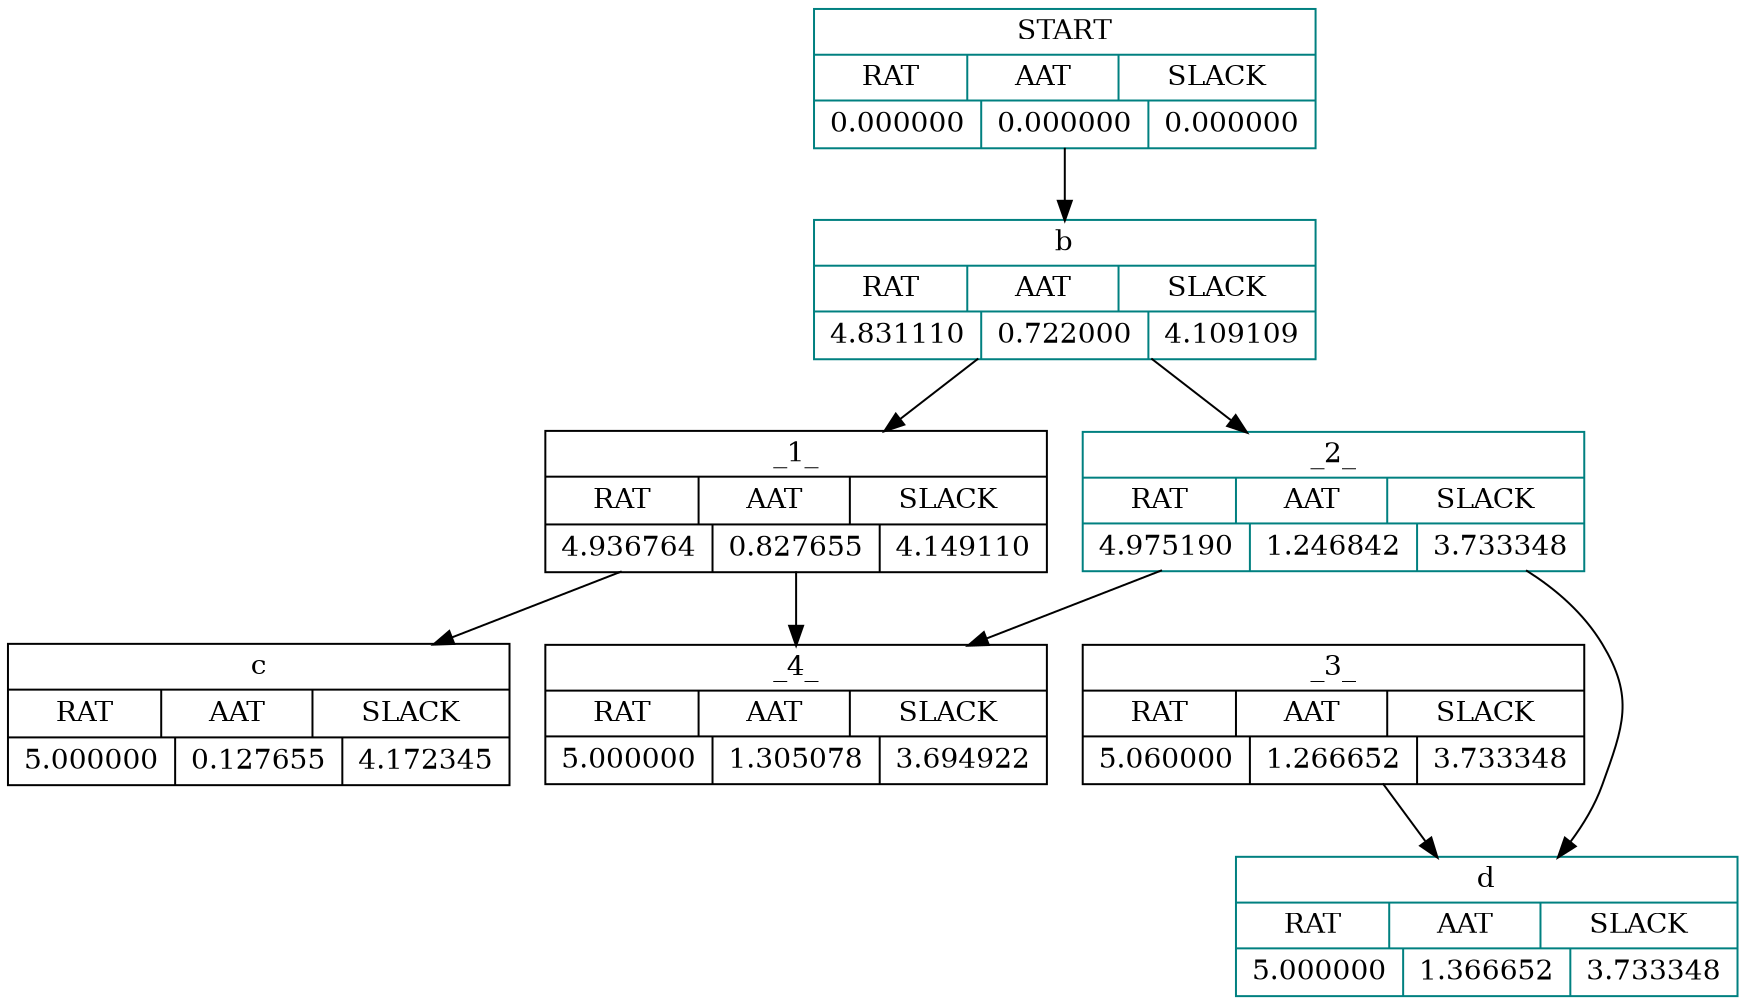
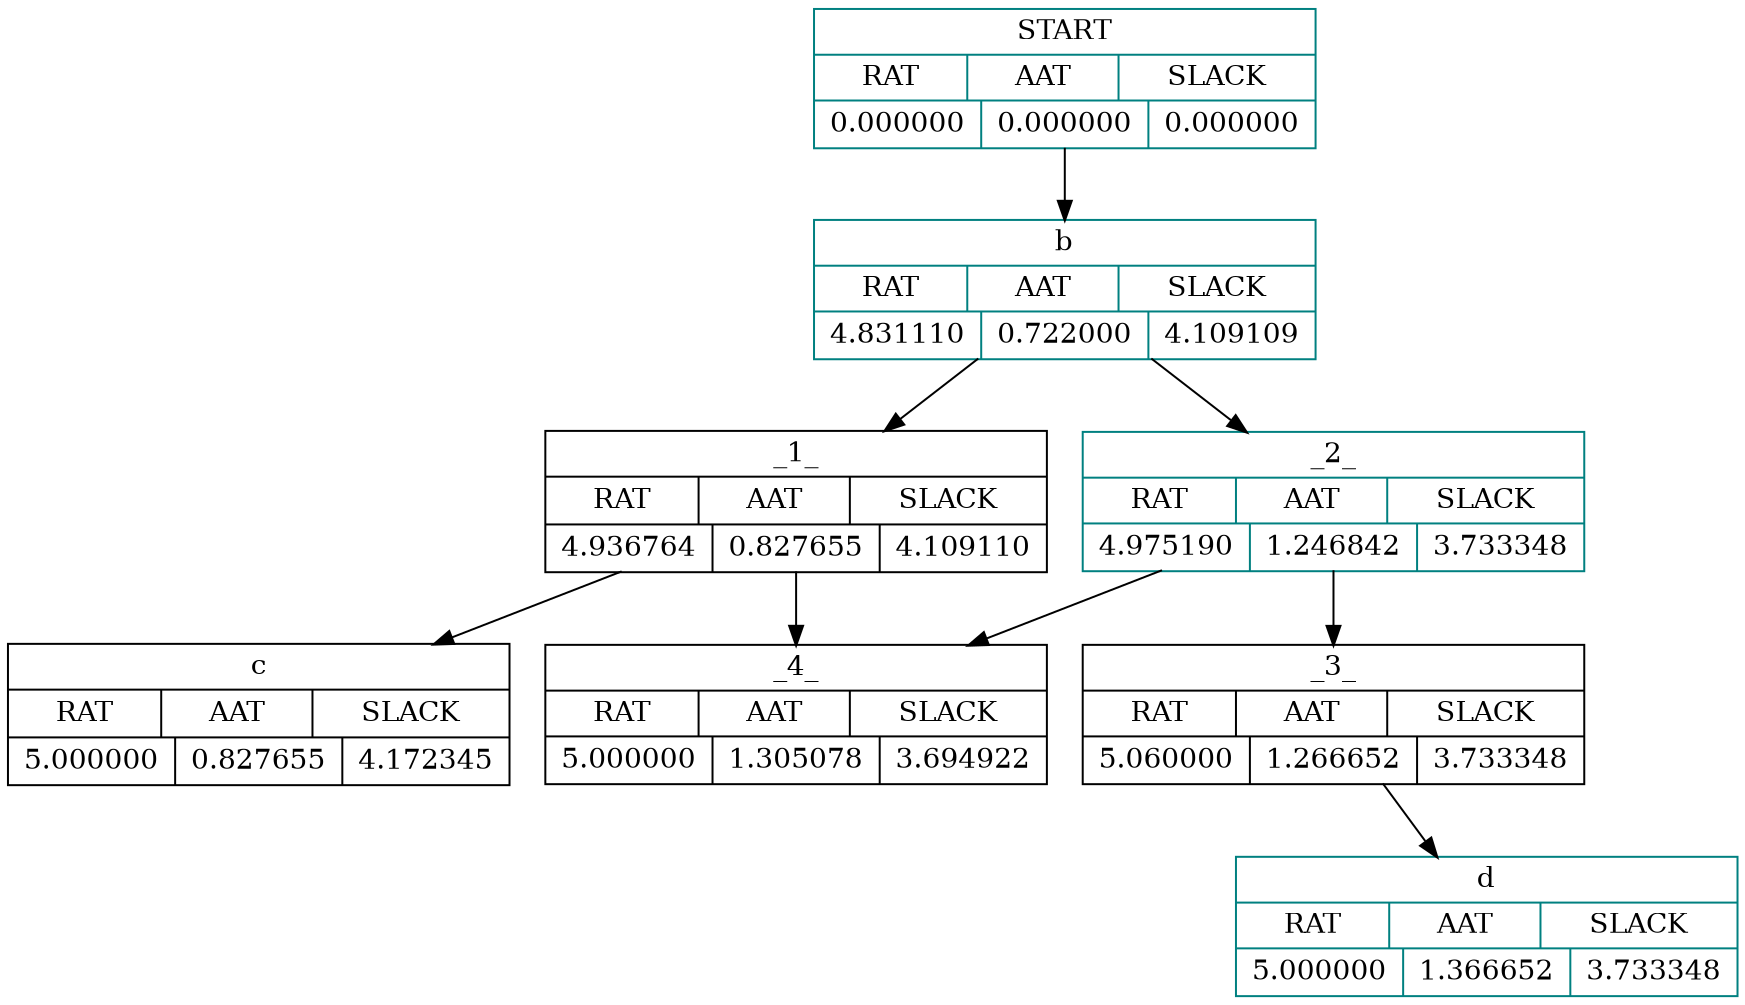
(963, 547) -> (963, 547)
(1621, 693) -> (1333, 598)
(259, 760) -> (259, 760)
